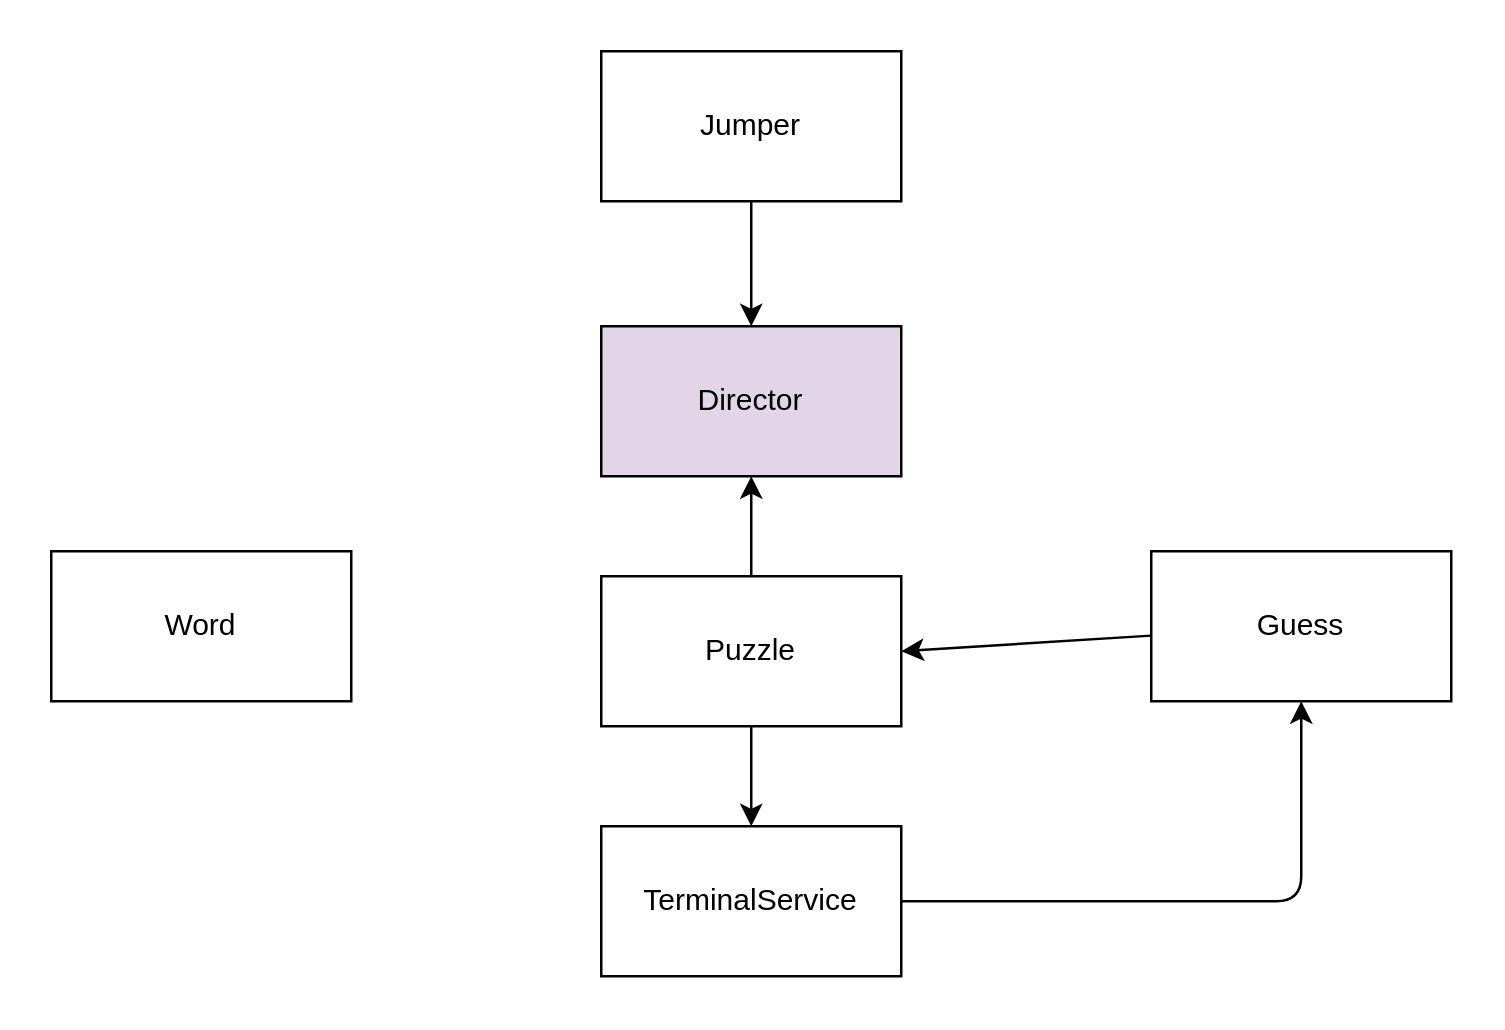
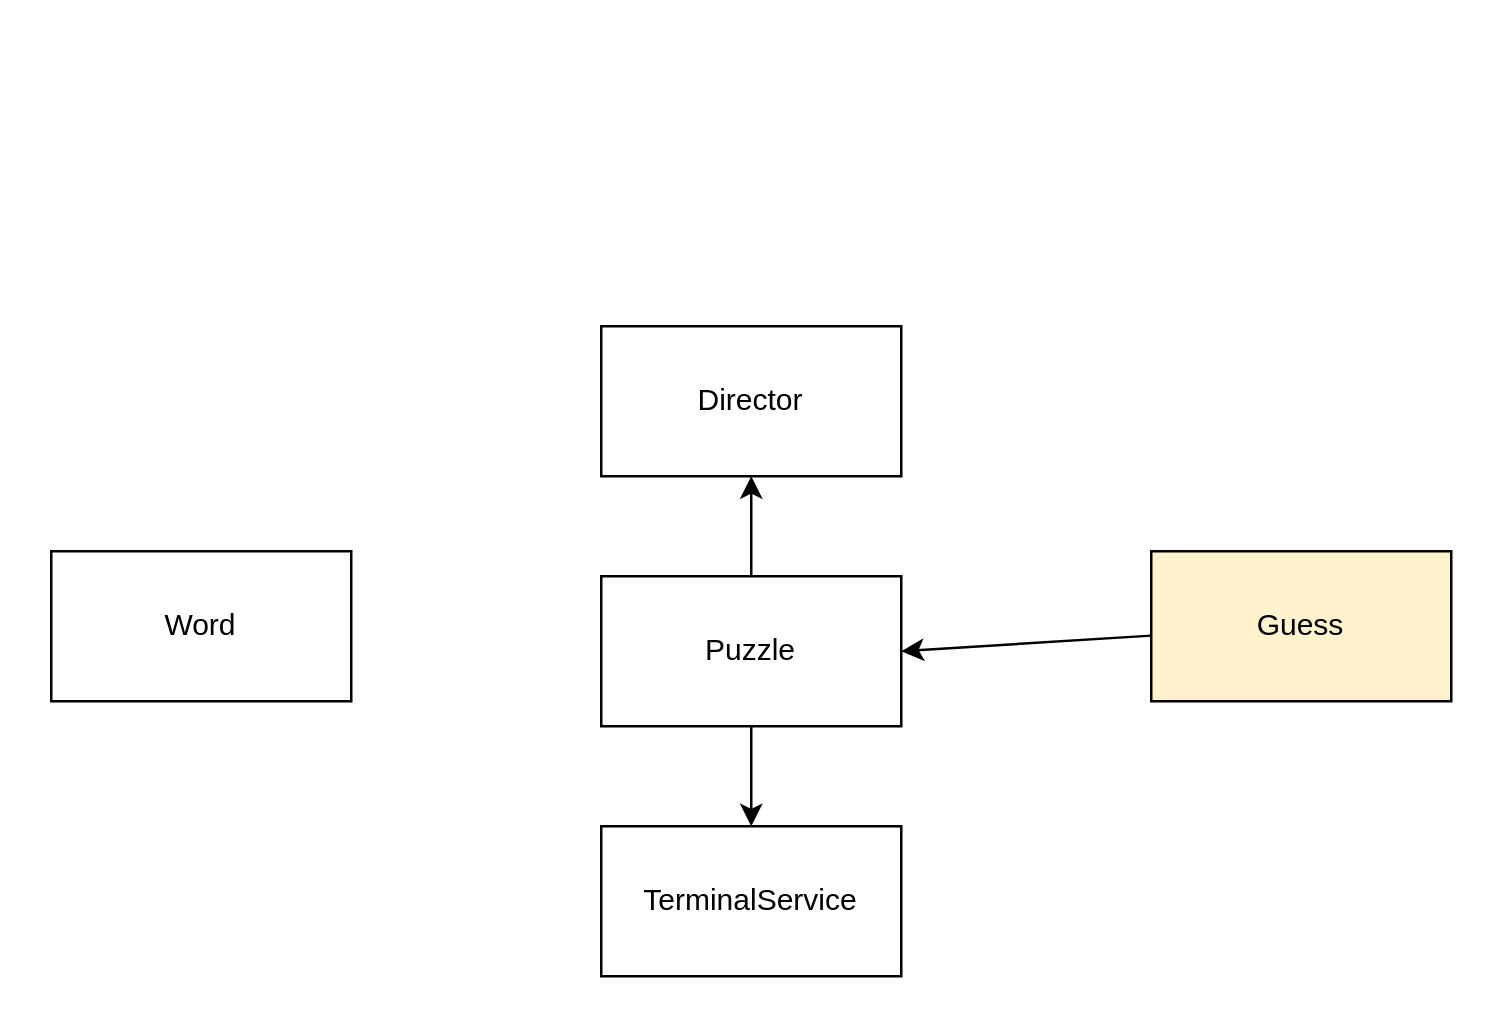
(751, 126) -> none
(751, 255) -> none
(751, 401) -> (751, 401)
(1301, 626) -> (1301, 626)
(1185, 901) -> none
